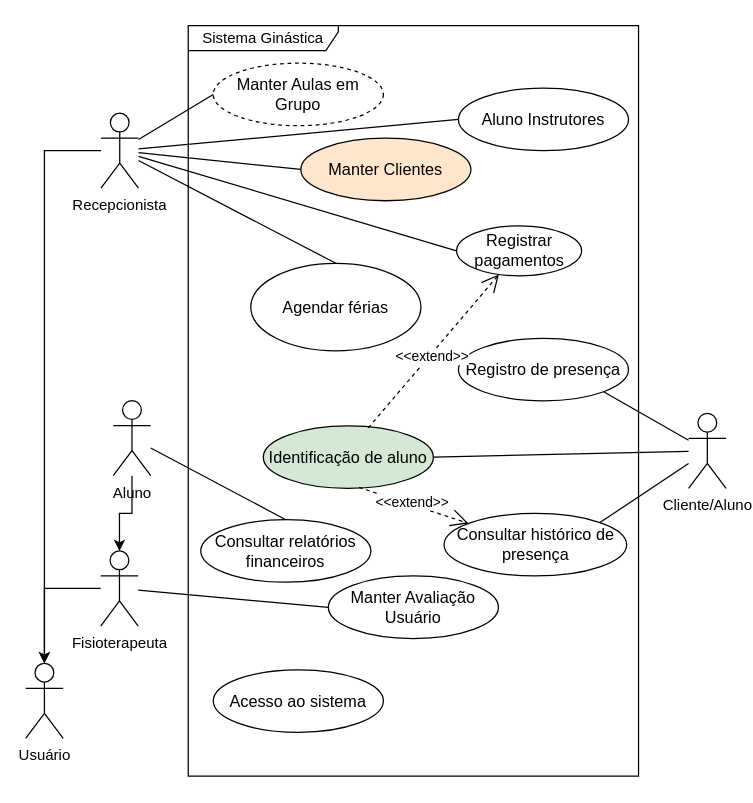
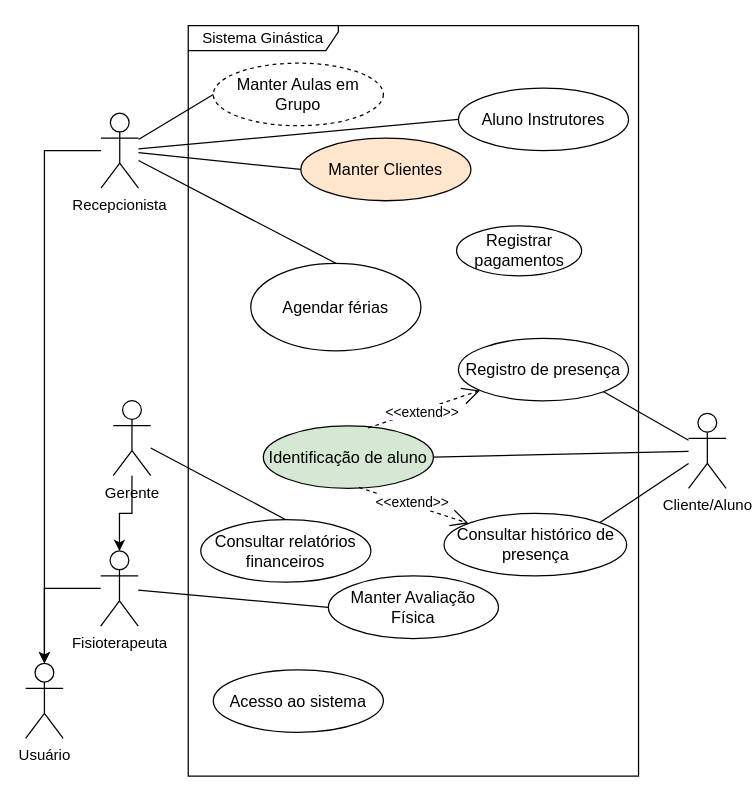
(297, 203) -> none
(432, 352) -> (399, 417)
(133, 493) -> (133, 493)
(413, 607) -> (413, 607)
